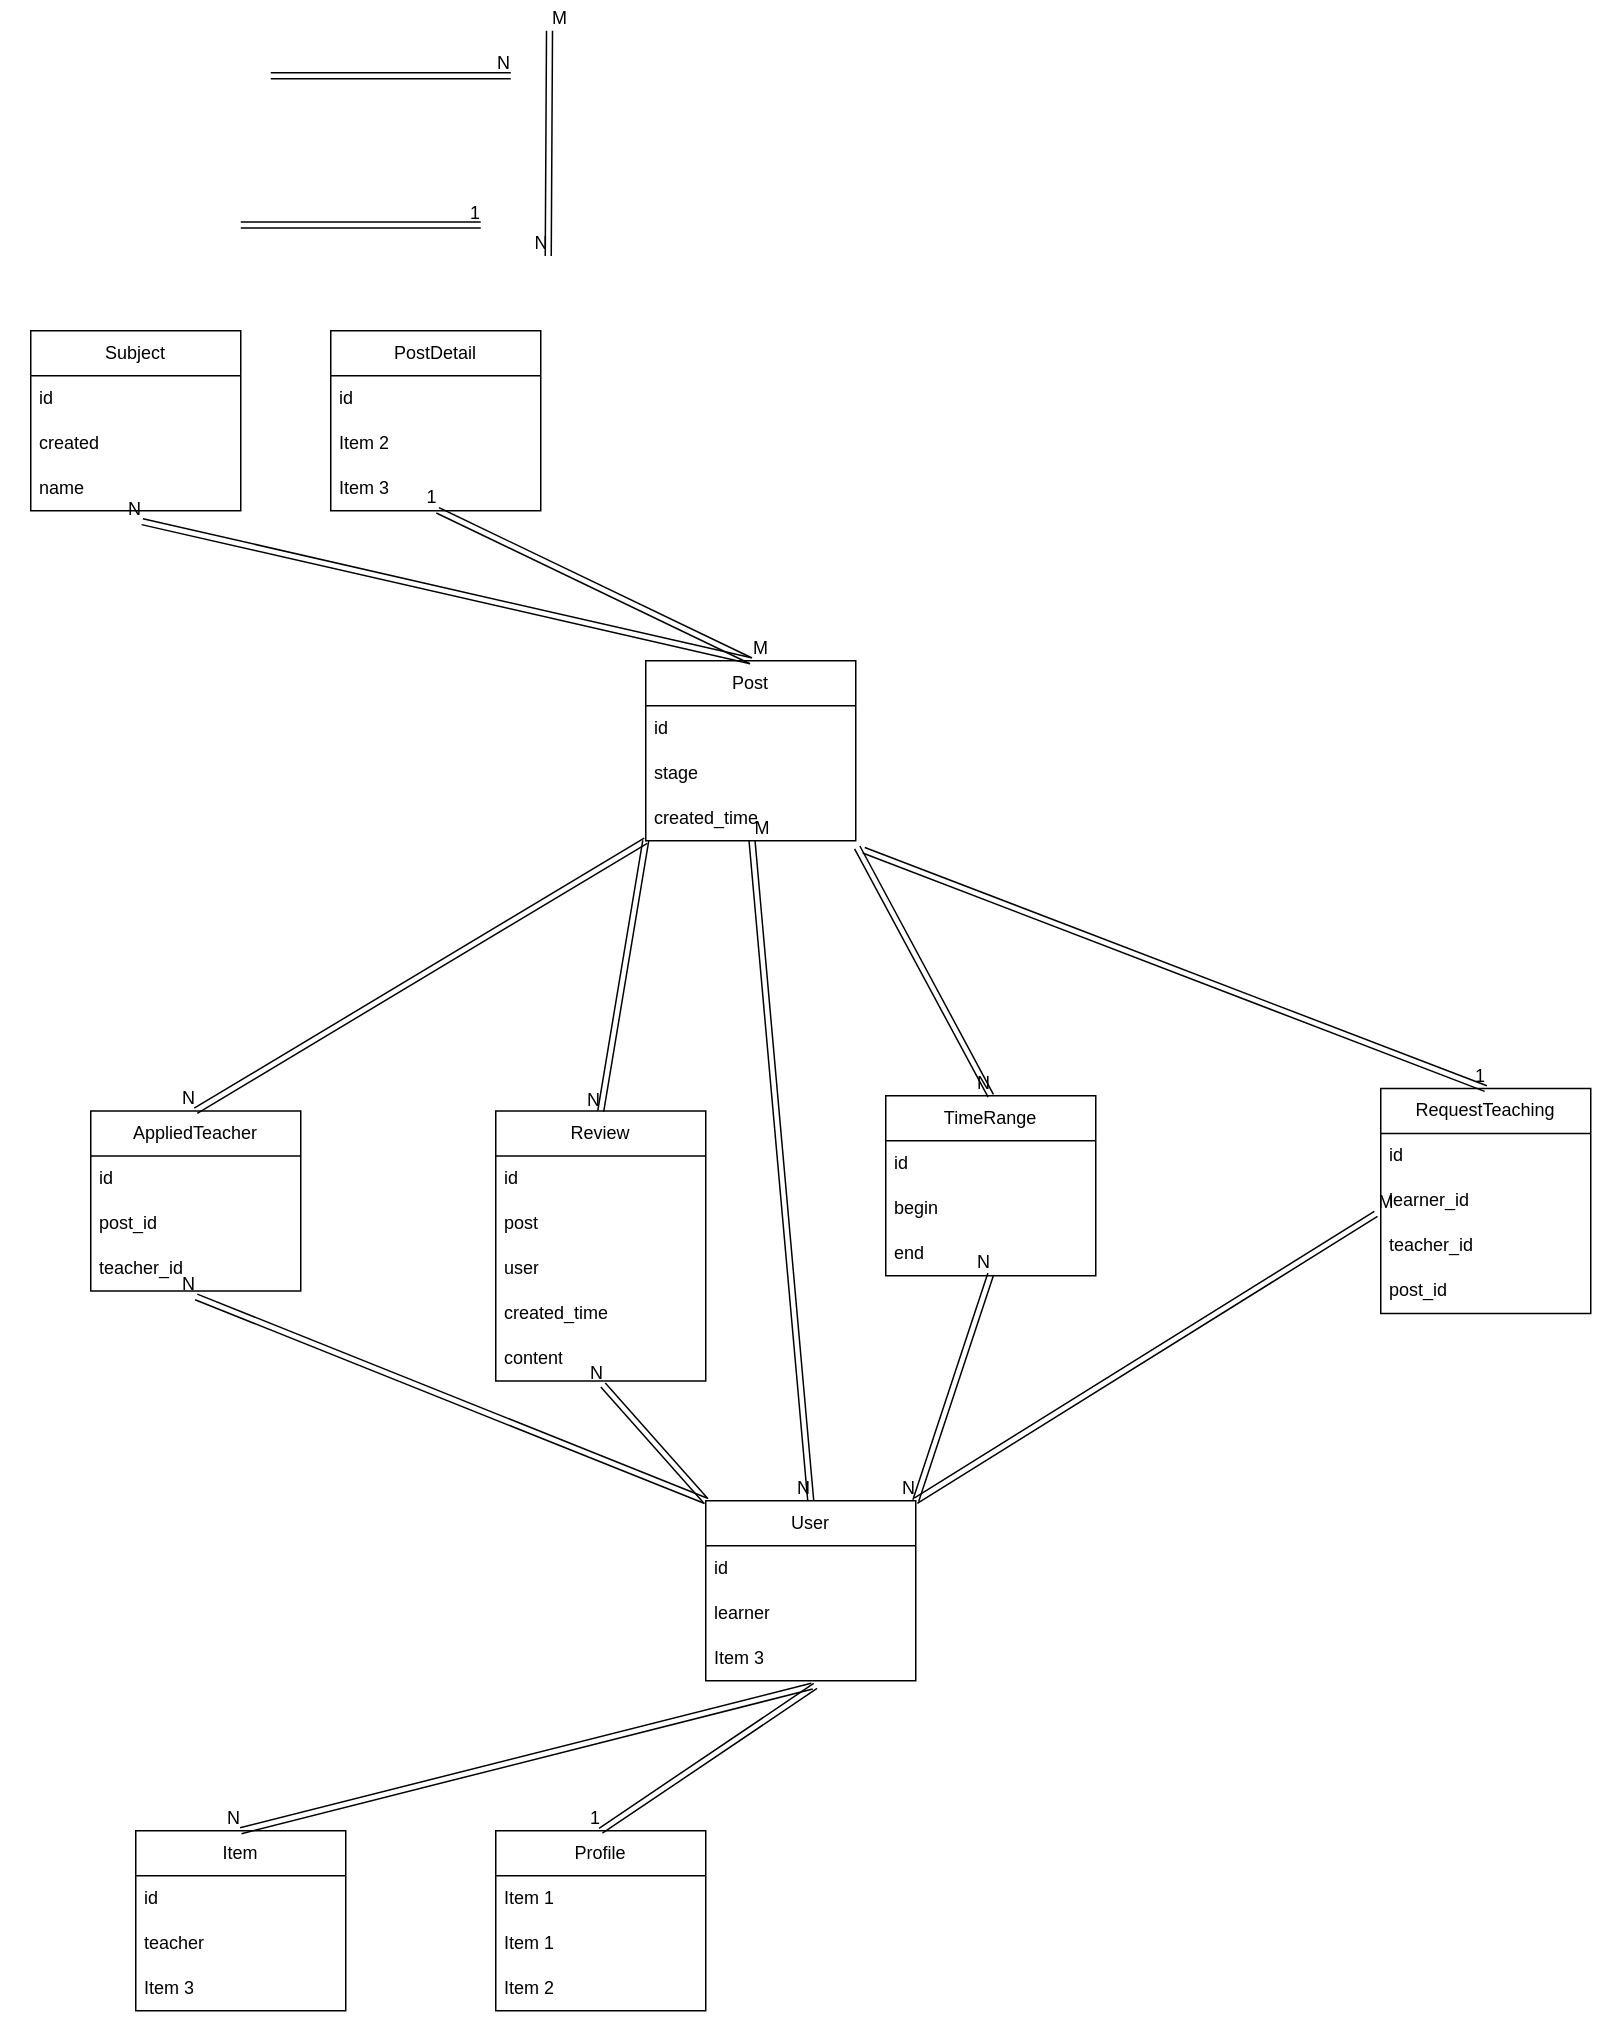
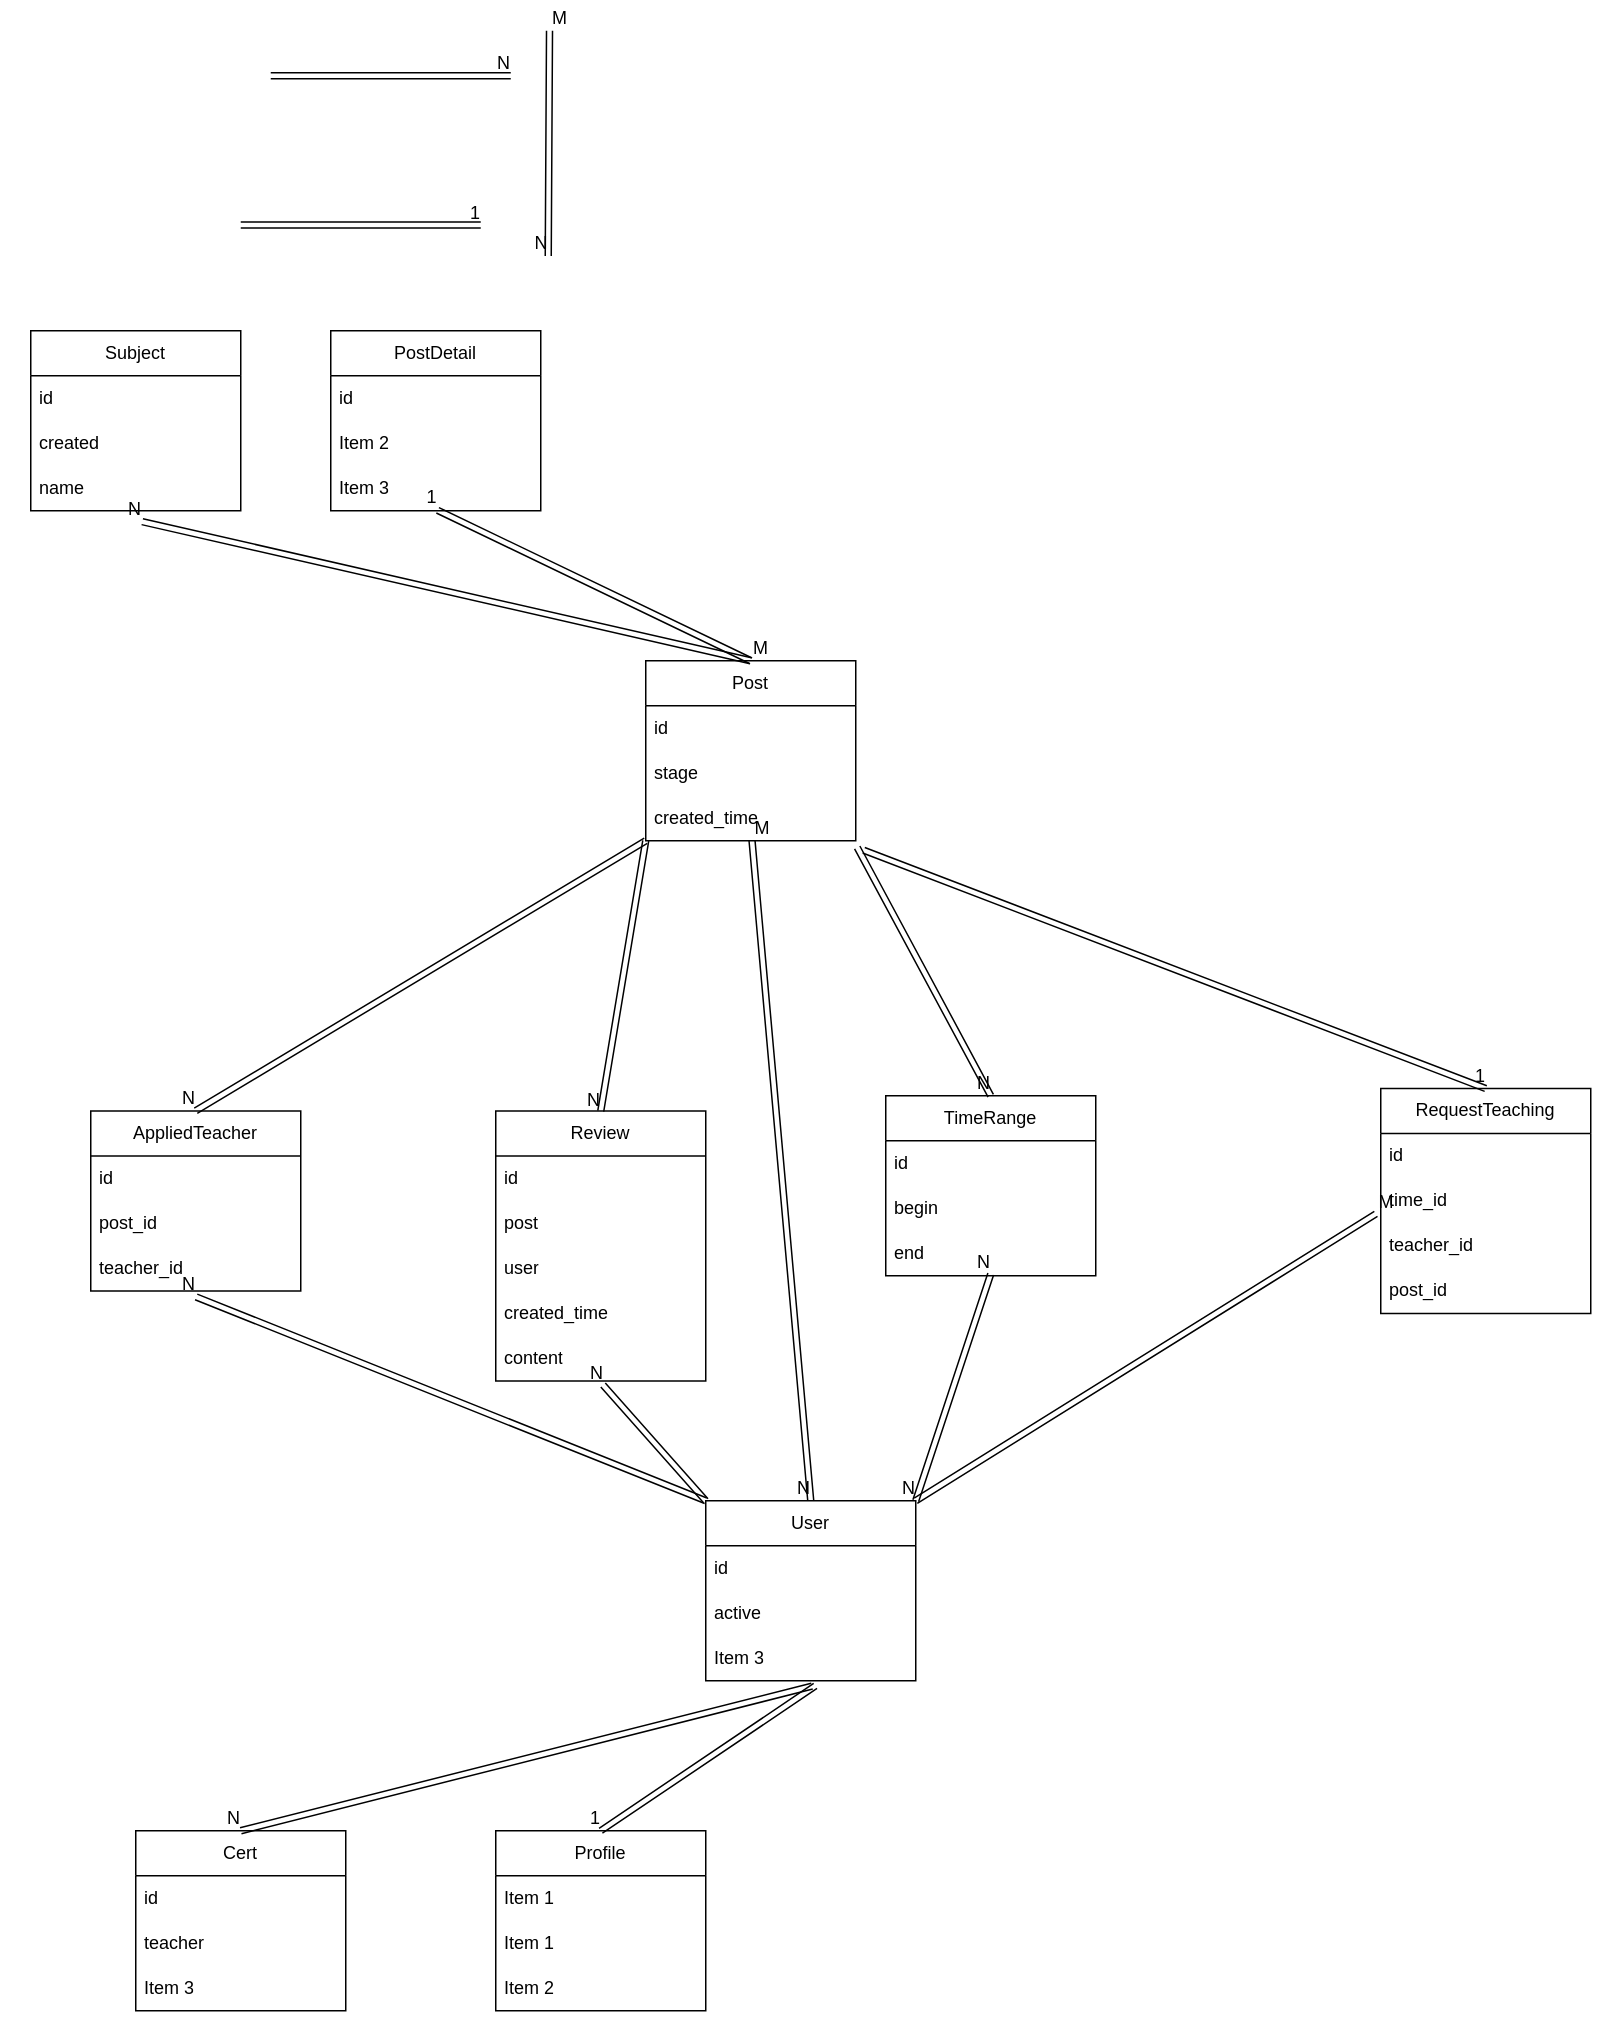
(1435, 1201) -> (1420, 1201)
(748, 1613) -> (743, 1613)
(241, 1853) -> (241, 1853)
